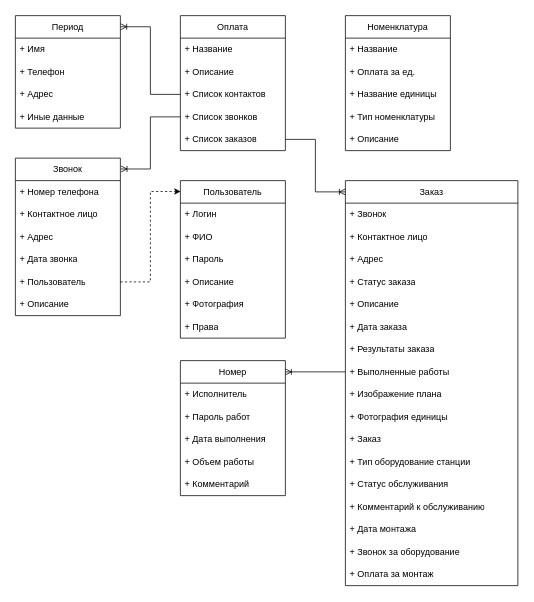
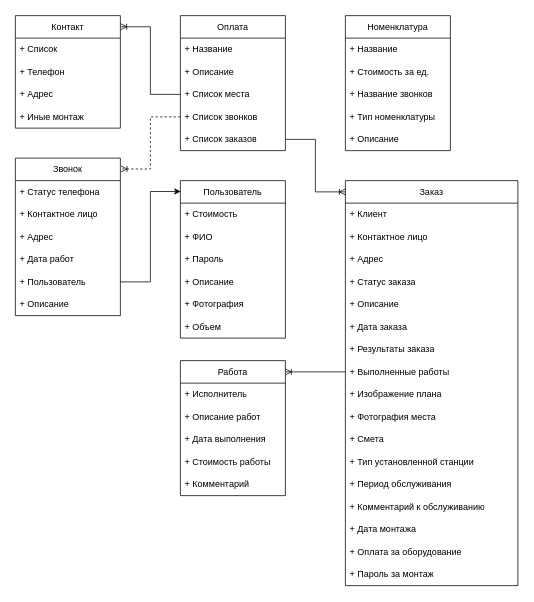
(68, 27) -> (68, 27)
(31, 49) -> (39, 49)
(383, 72) -> (391, 72)
(228, 94) -> (218, 94)
(393, 94) -> (393, 94)
(50, 117) -> (50, 117)
(150, 143) -> (150, 143)
(58, 192) -> (60, 192)
(201, 214) -> (211, 214)
(369, 214) -> (369, 214)
(150, 238) -> (150, 238)
(50, 259) -> (48, 259)
(201, 327) -> (201, 327)
(233, 372) -> (233, 372)
(218, 417) -> (223, 417)
(398, 417) -> (393, 417)
(366, 439) -> (366, 439)
(218, 462) -> (228, 462)
(412, 462) -> (414, 462)
(400, 484) -> (400, 484)
(407, 552) -> (407, 552)
(392, 574) -> (392, 574)
